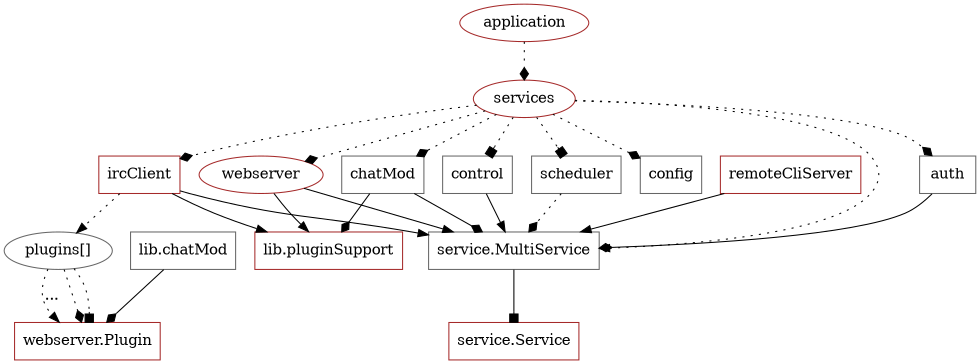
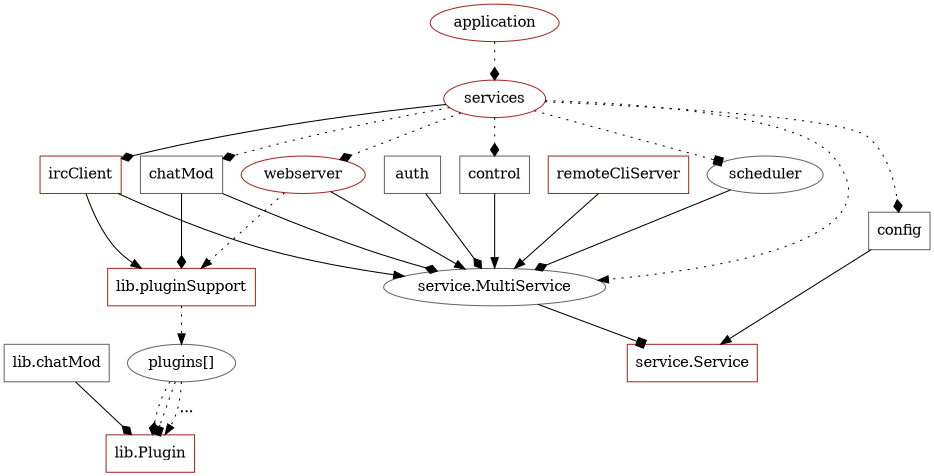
(787, 113) -> none
(334, 126) -> (289, 125)
(504, 132) -> (495, 131)
(576, 175) -> (765, 175)
(285, 207) -> (247, 227)
(549, 208) -> (639, 227)
(102, 210) -> (182, 320)
(514, 251) -> (495, 287)
none -> (800, 294)
(87, 341) -> (150, 454)
